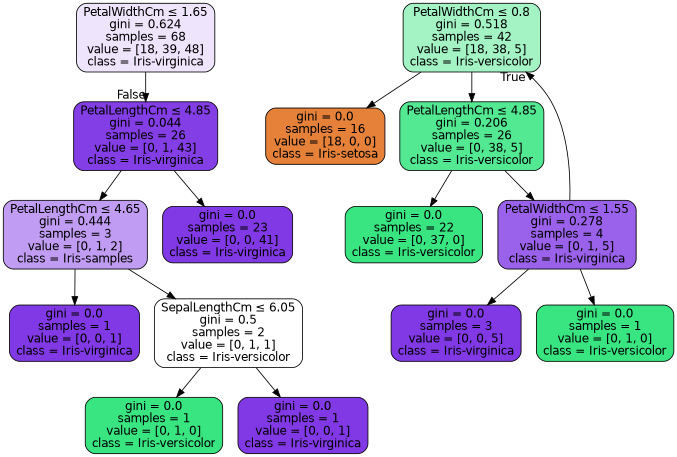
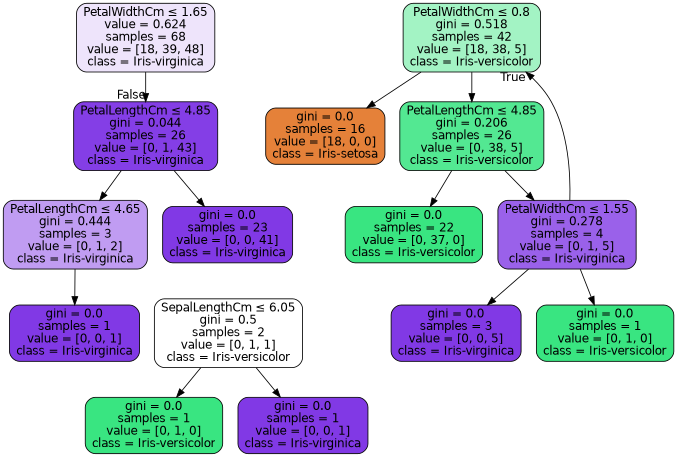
(146, 25) -> (146, 25)
(75, 259) -> (75, 259)
(148, 282) -> none
